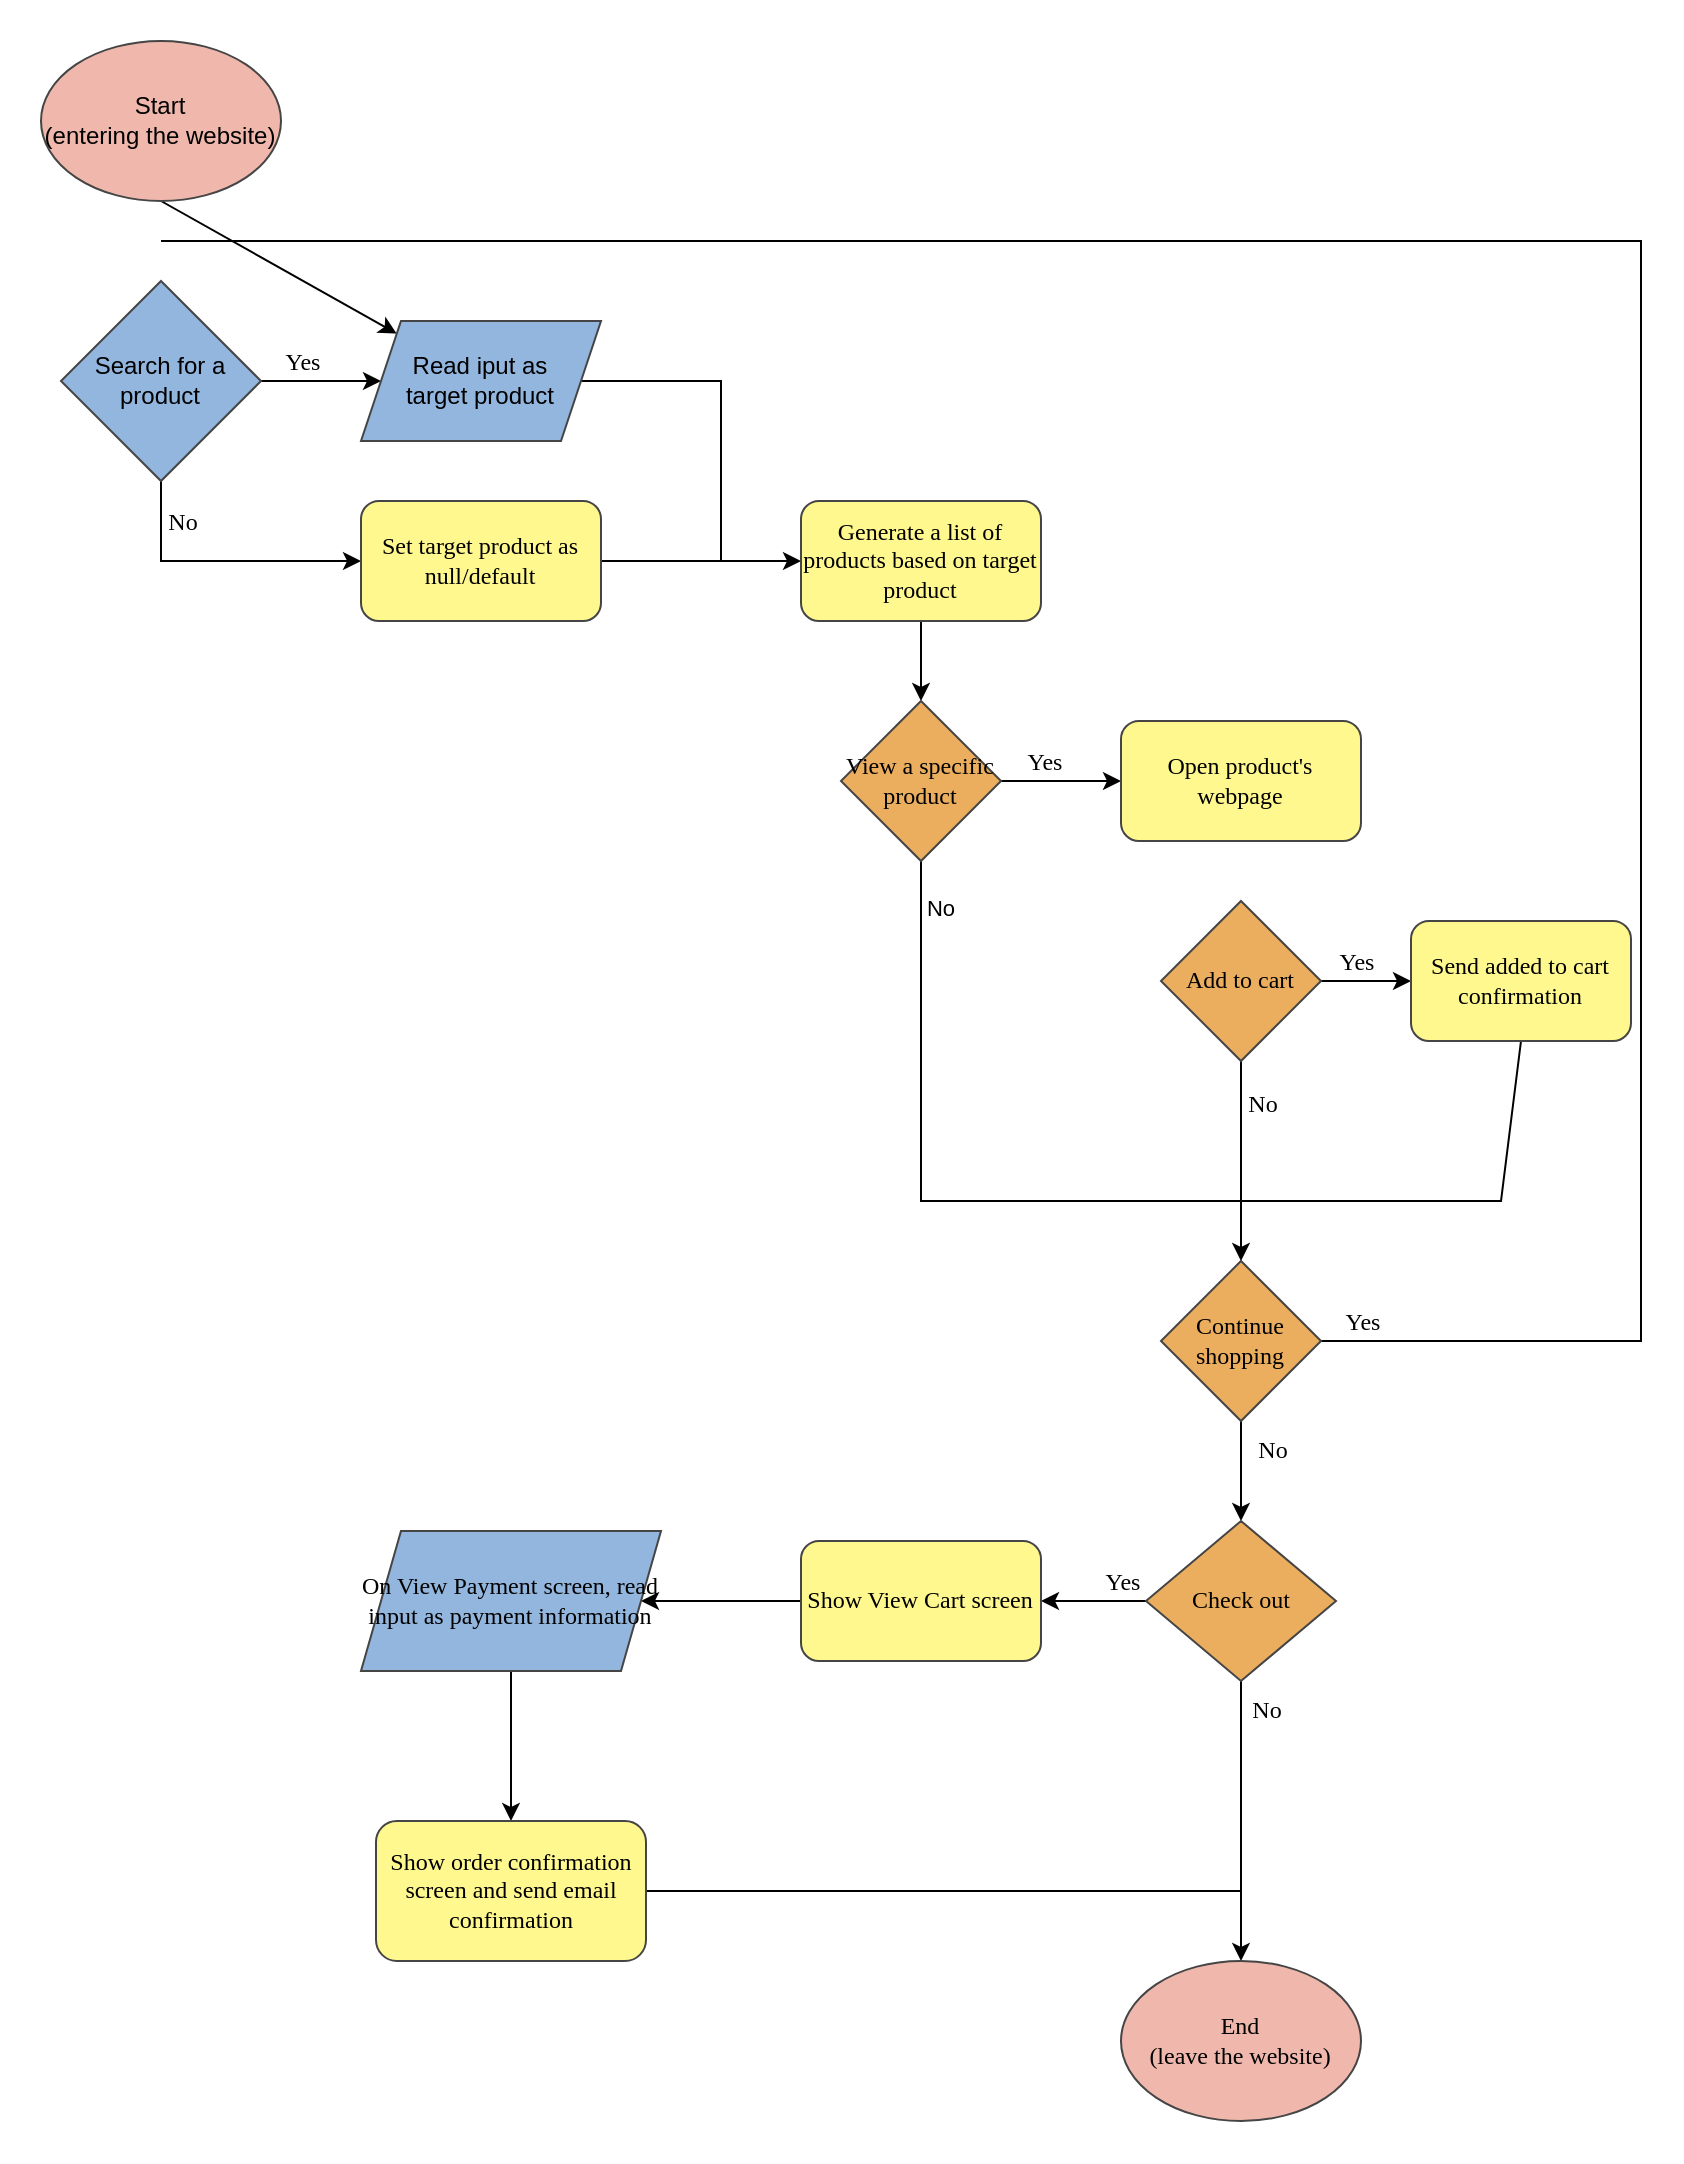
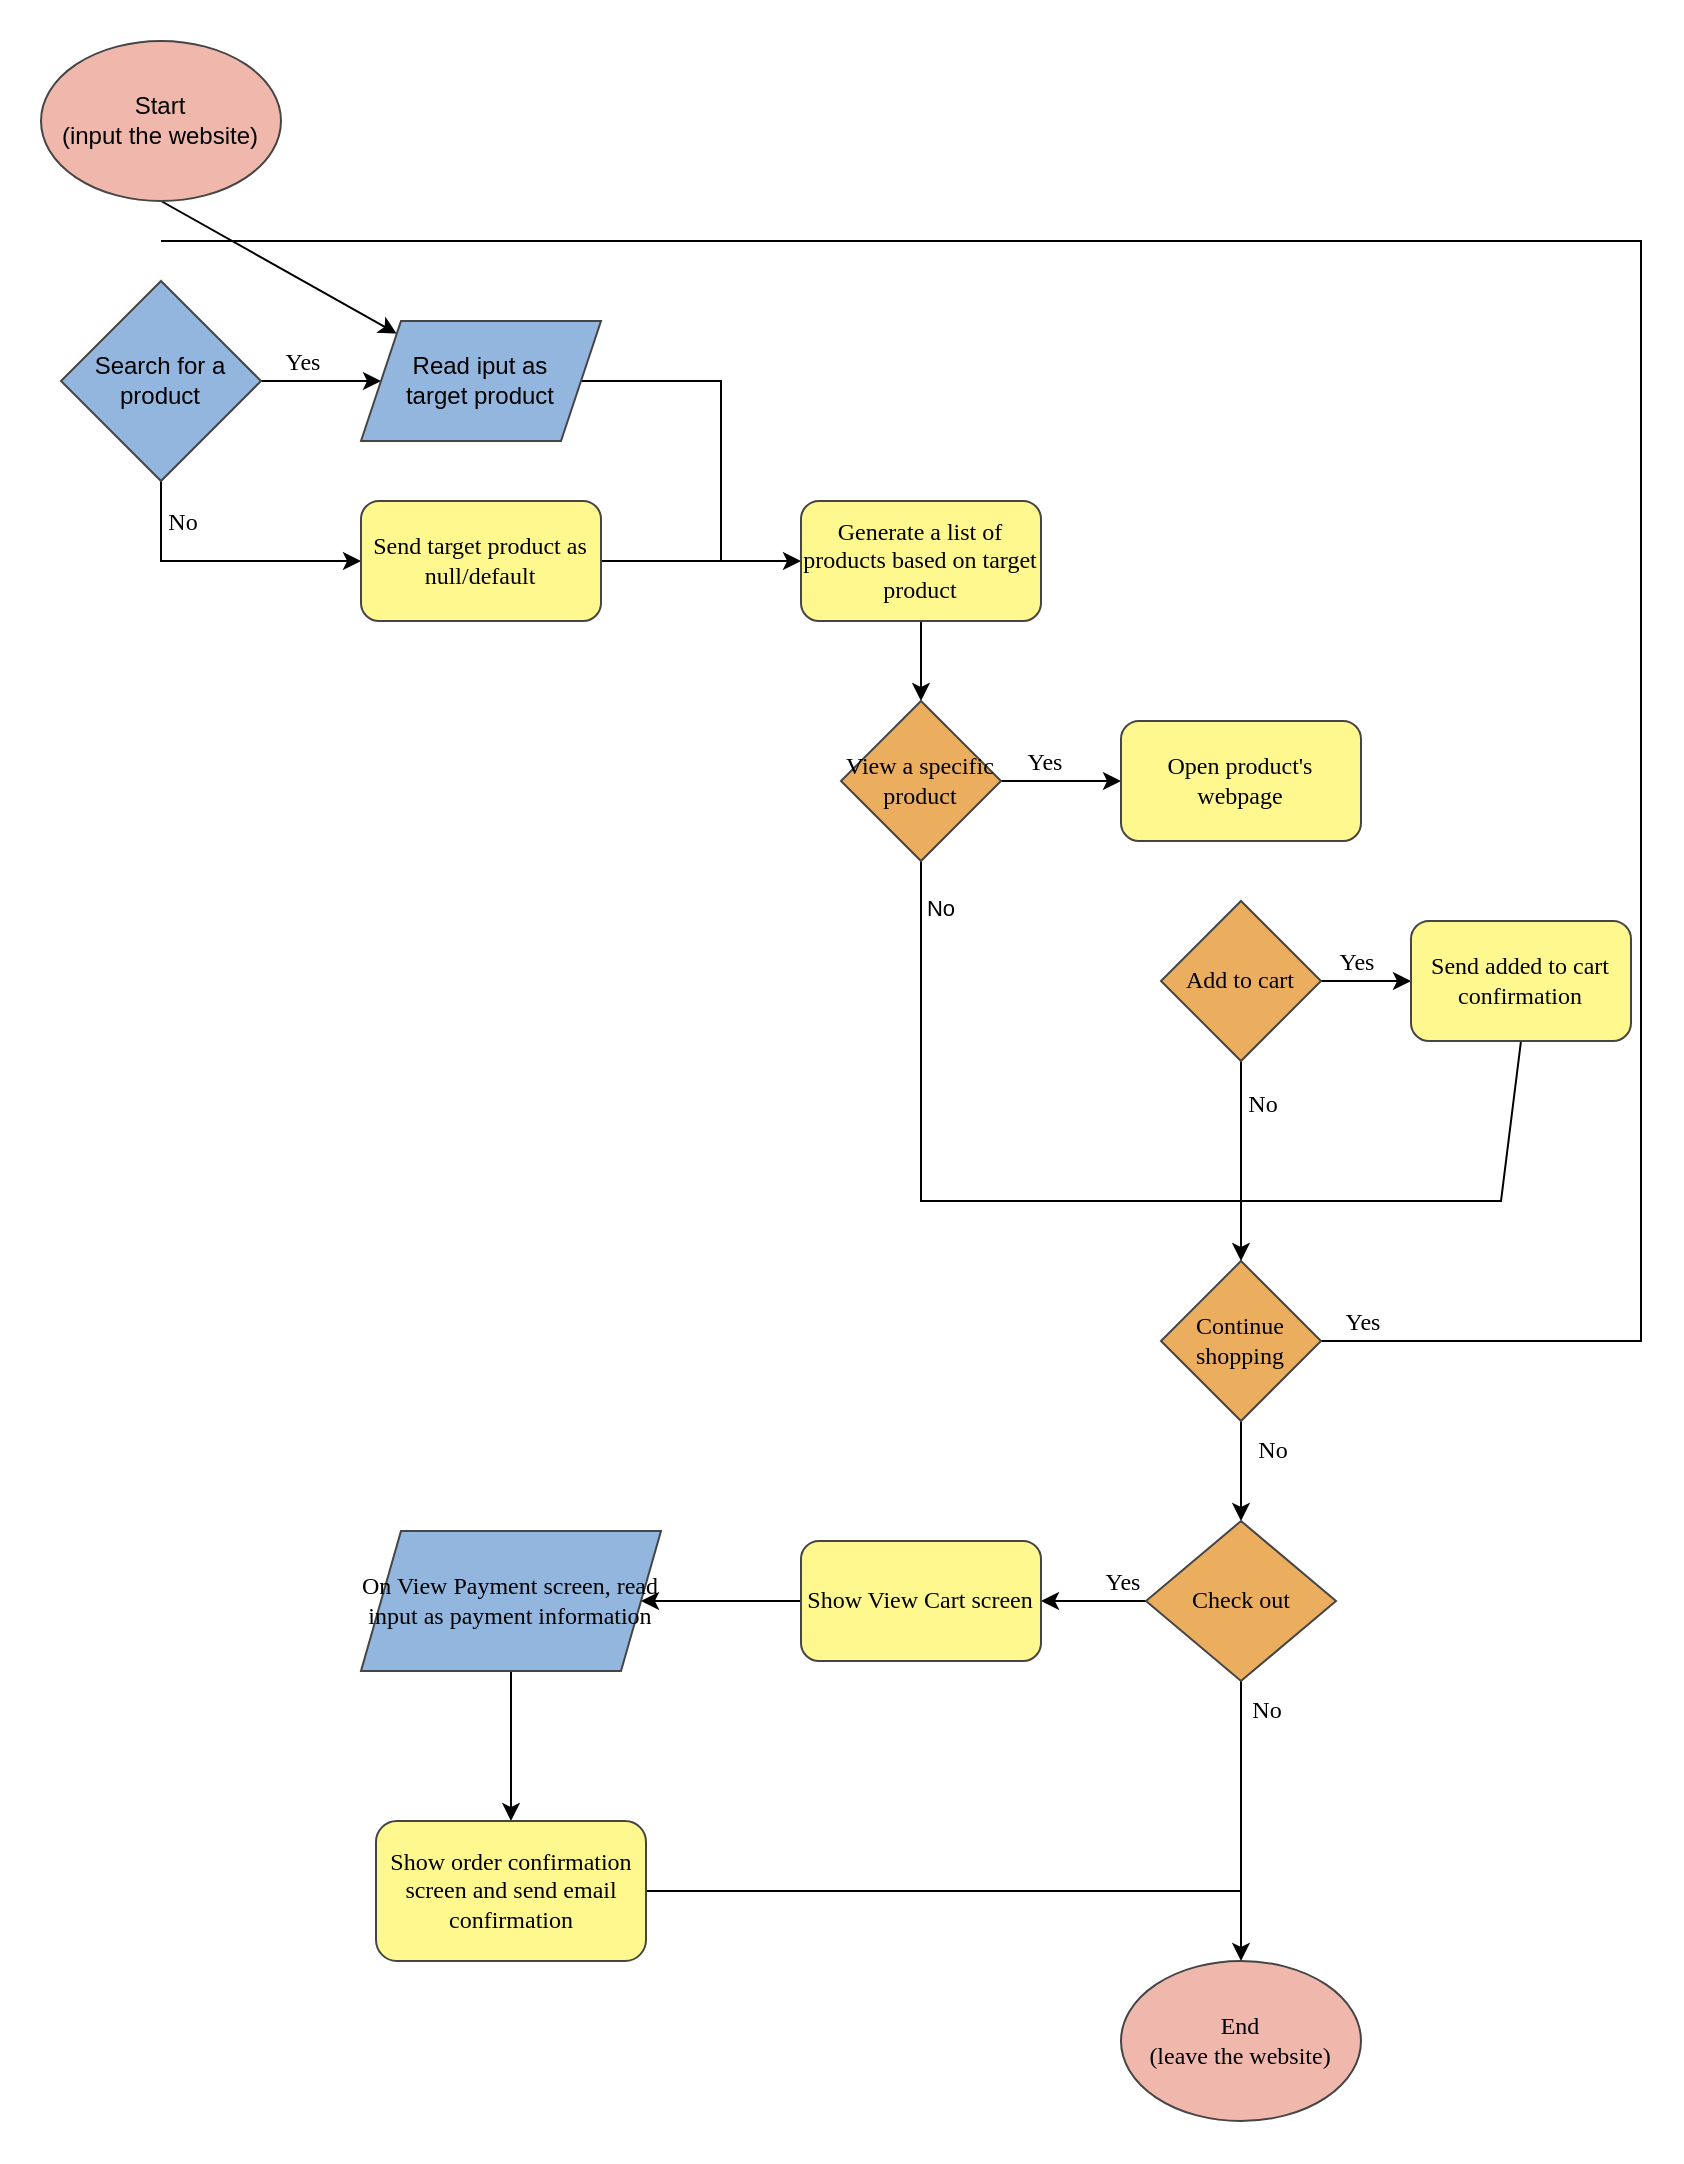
(161, 121) -> (161, 121)
(481, 561) -> (481, 561)
